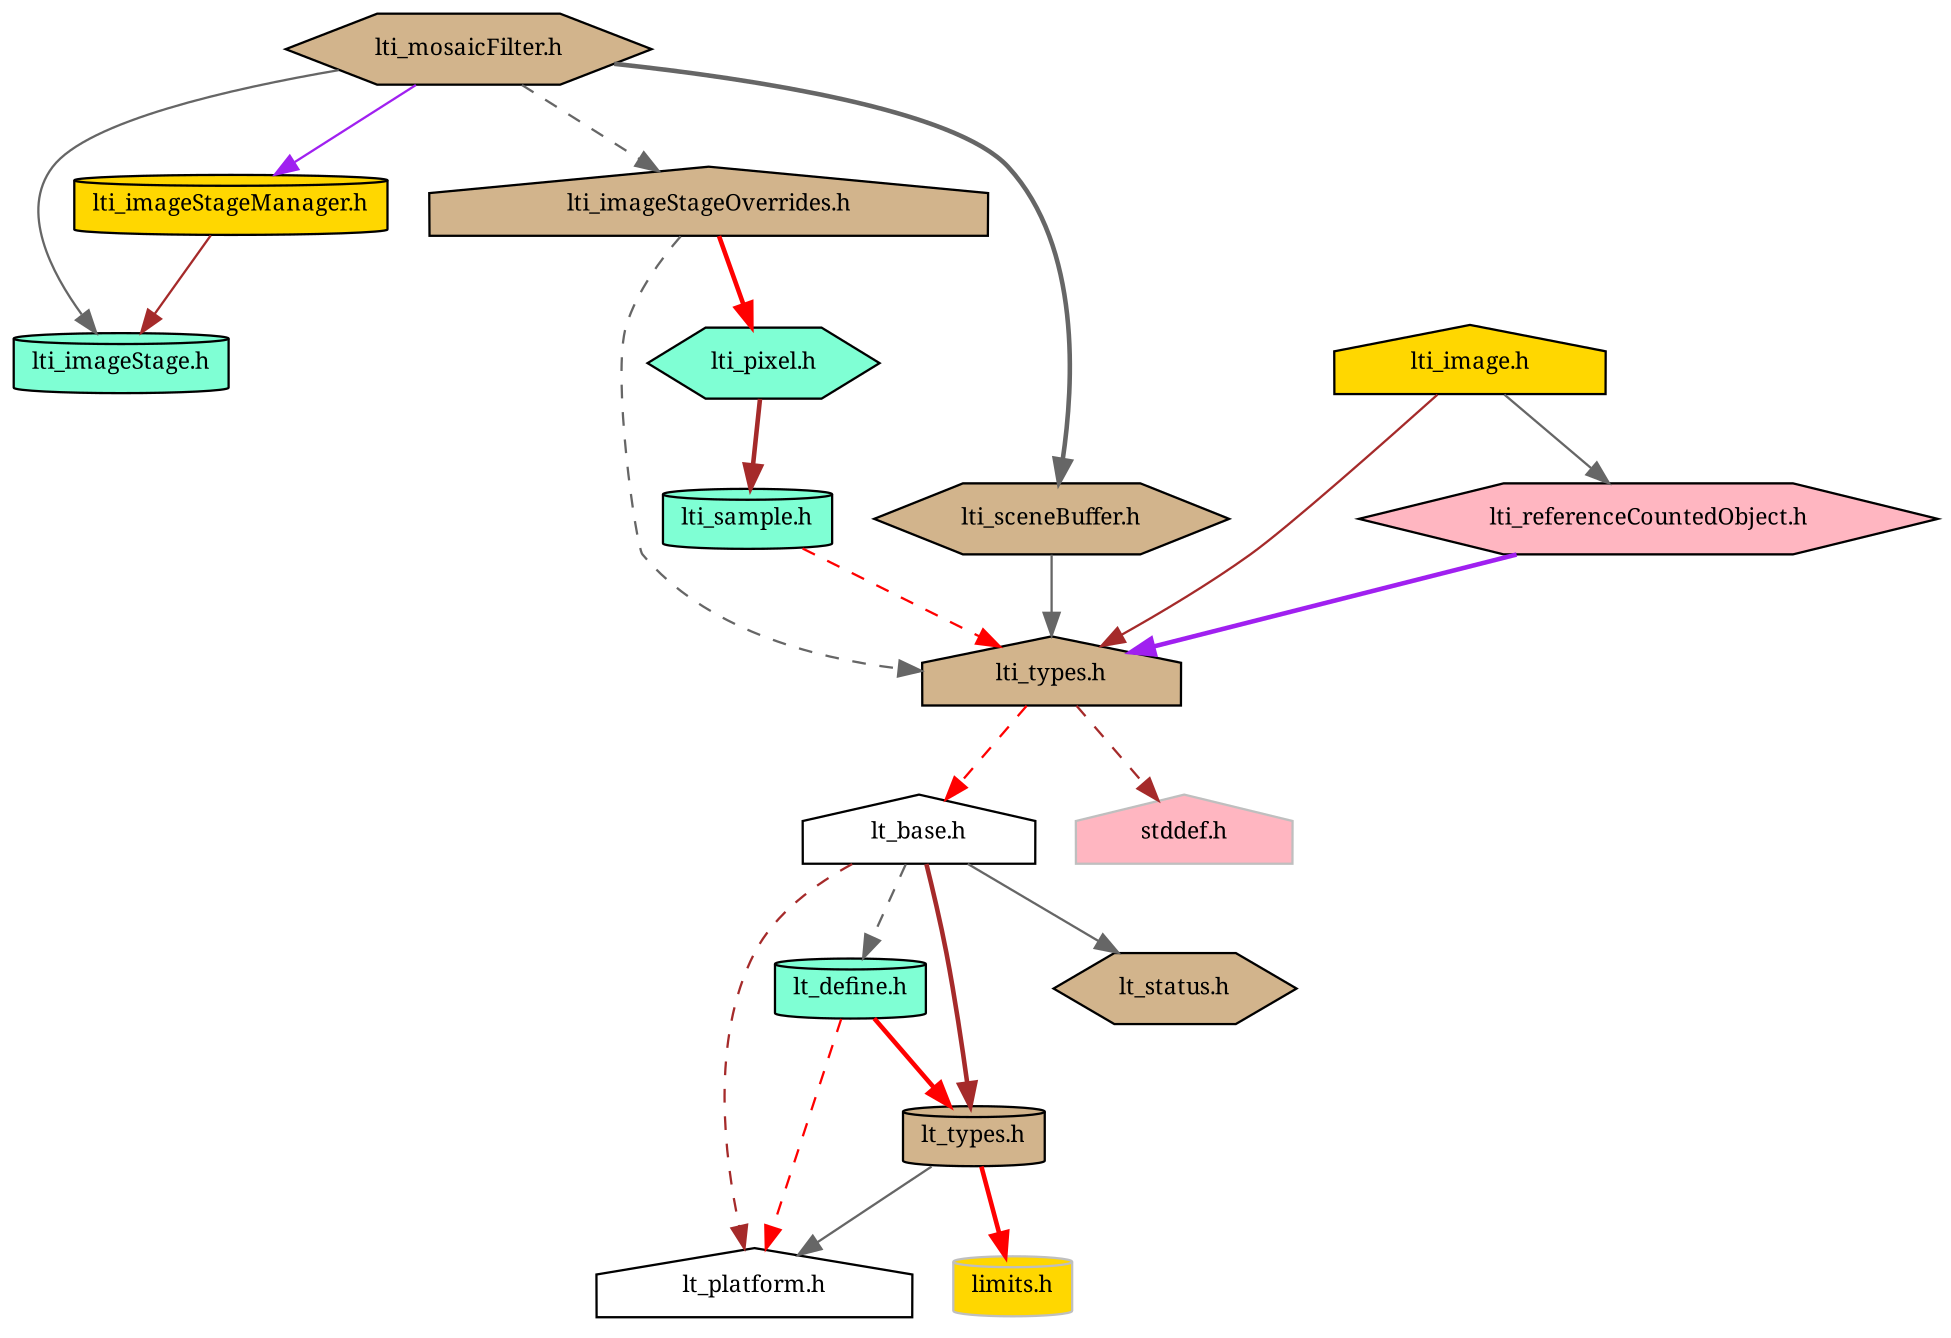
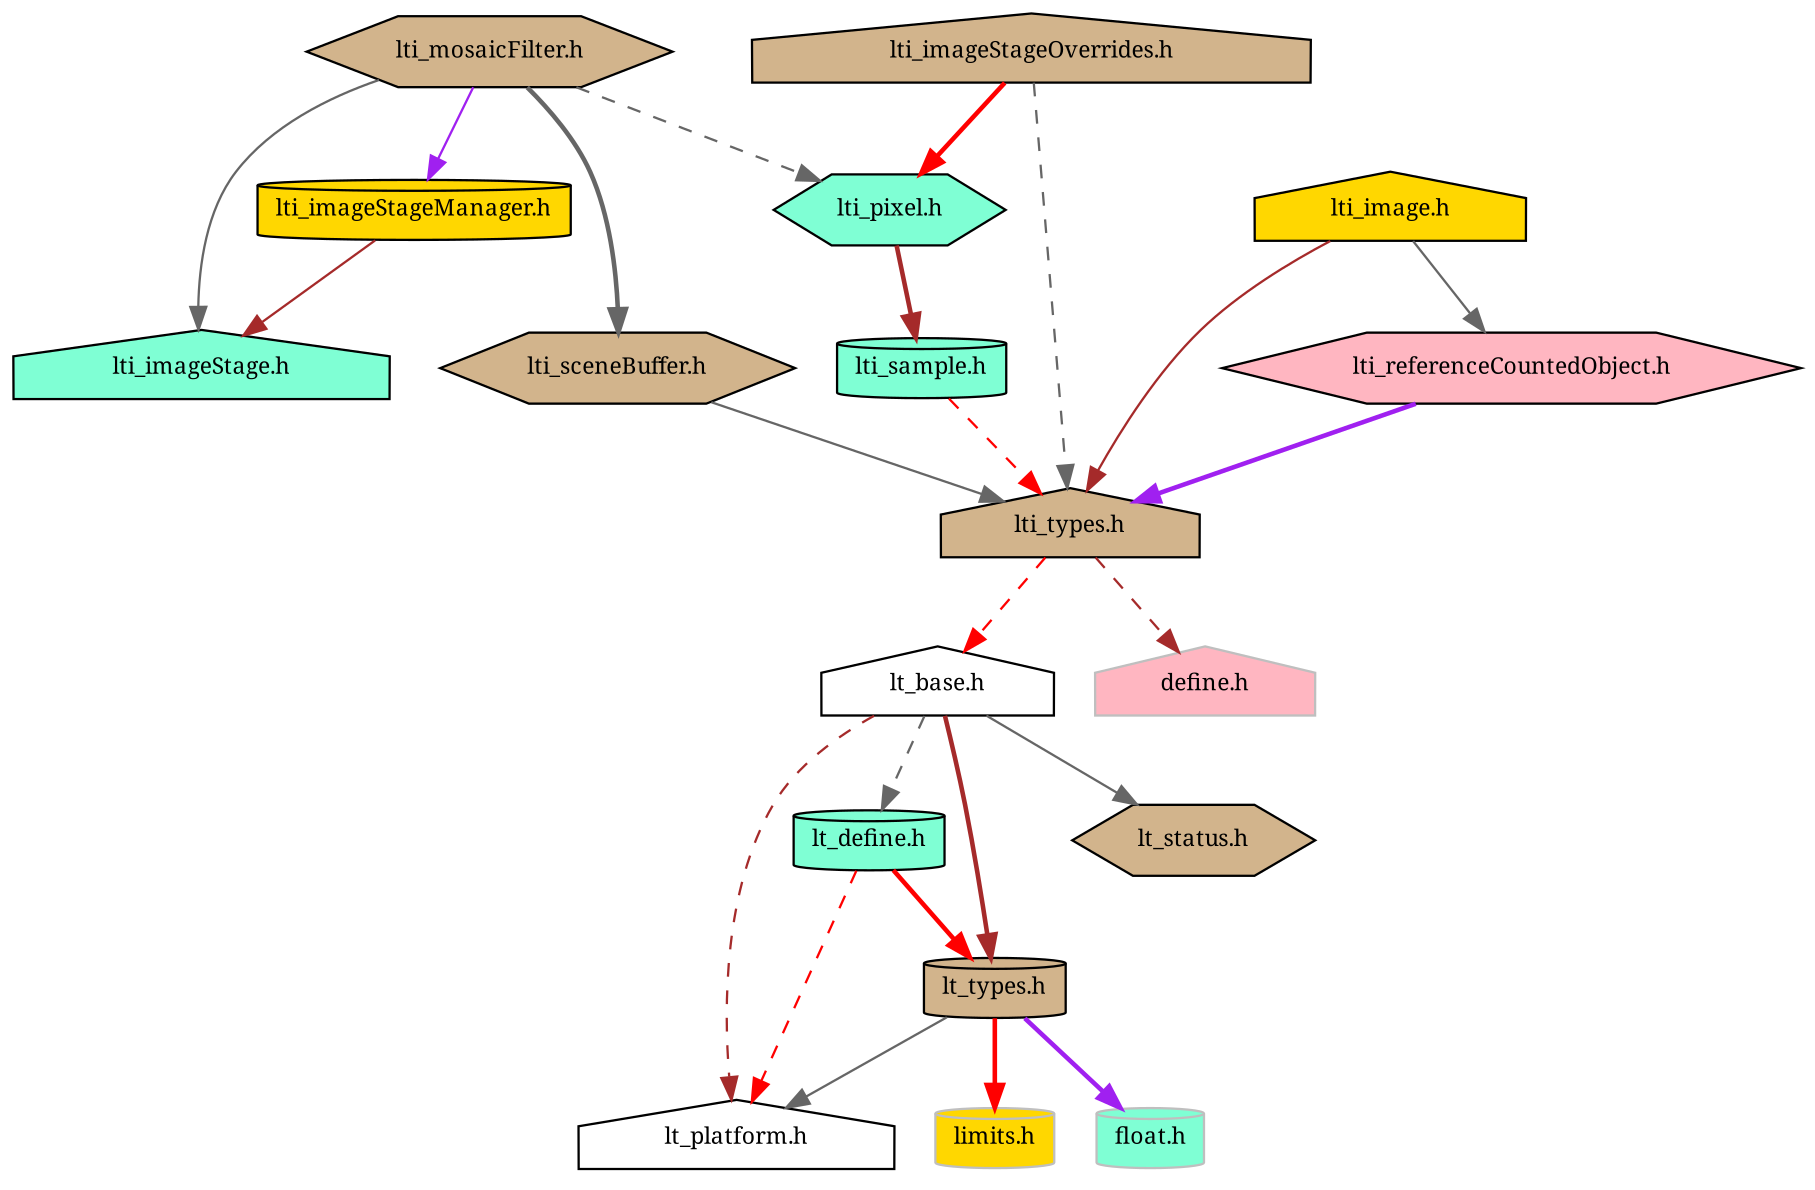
(580, 122) -> (688, 130)
(121, 363) -> (202, 368)
(1184, 833) -> (1205, 685)
none -> (1150, 1138)
